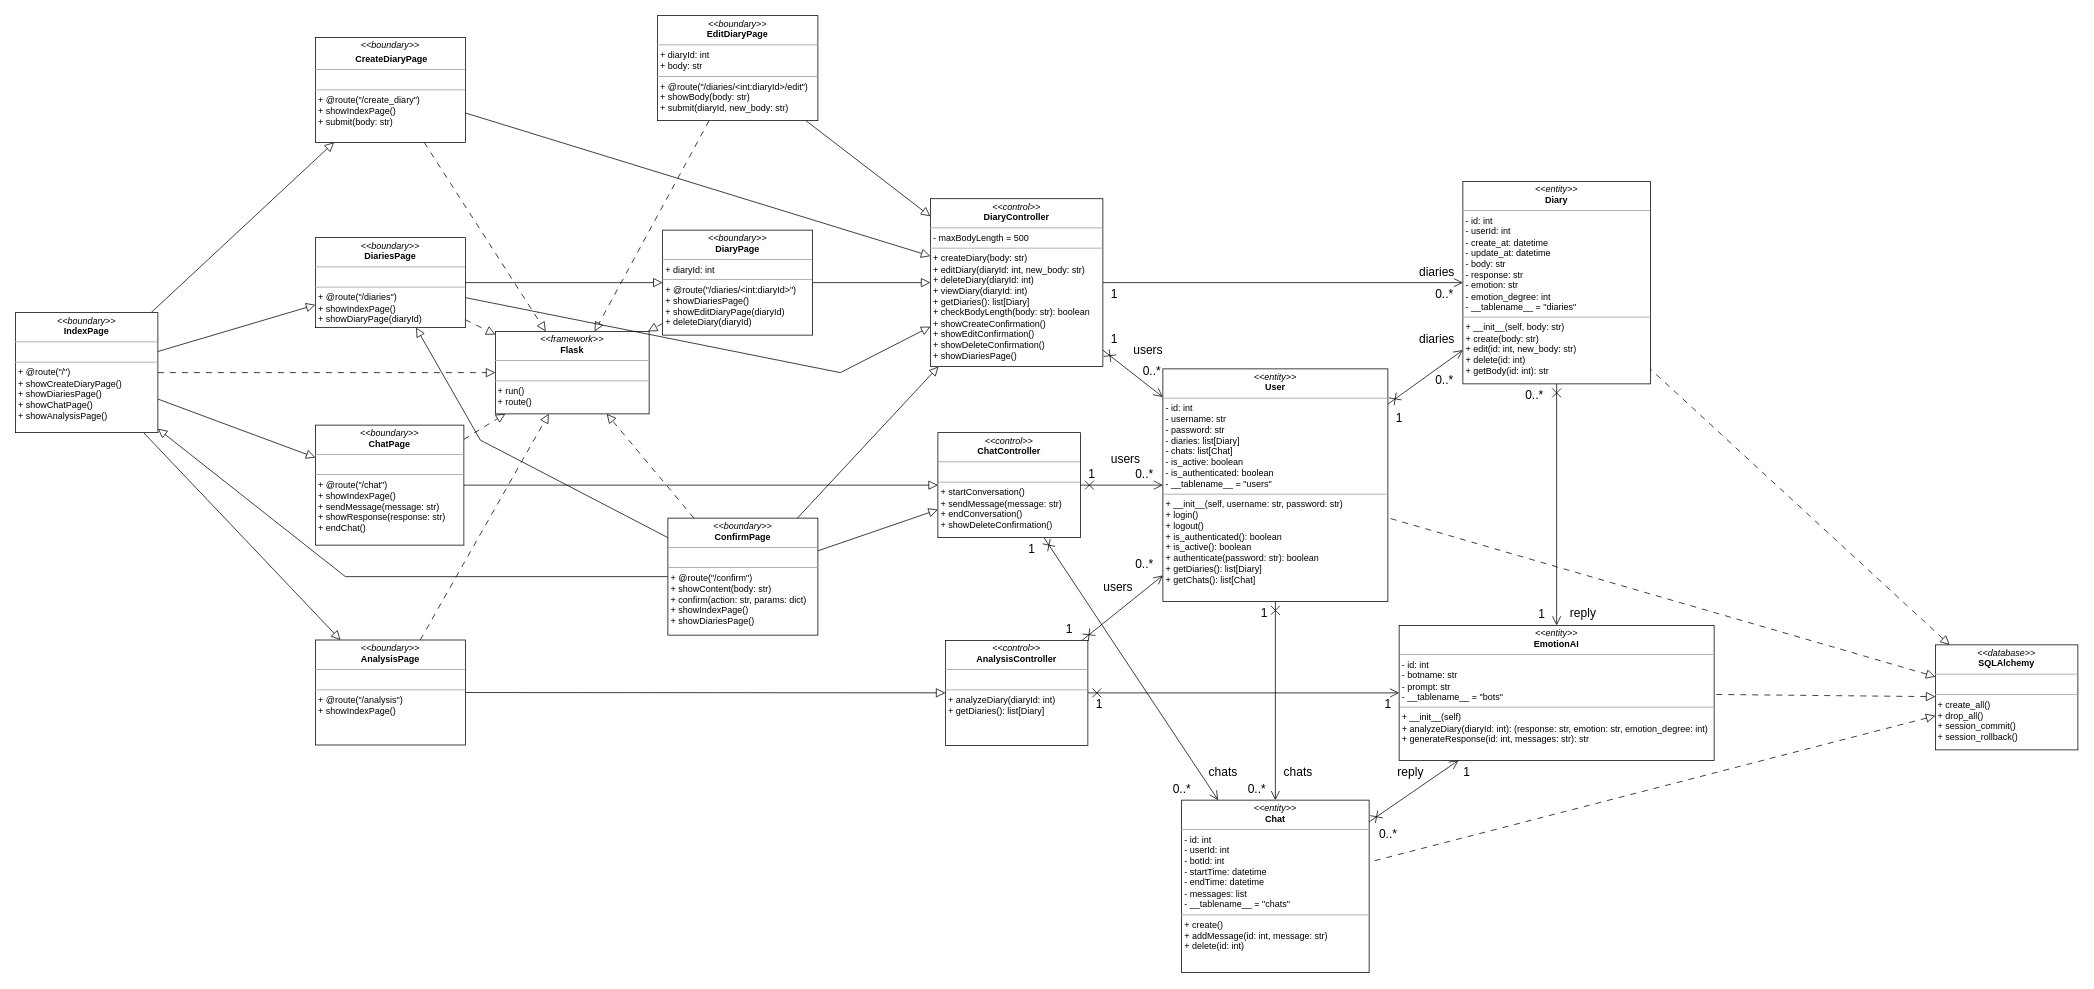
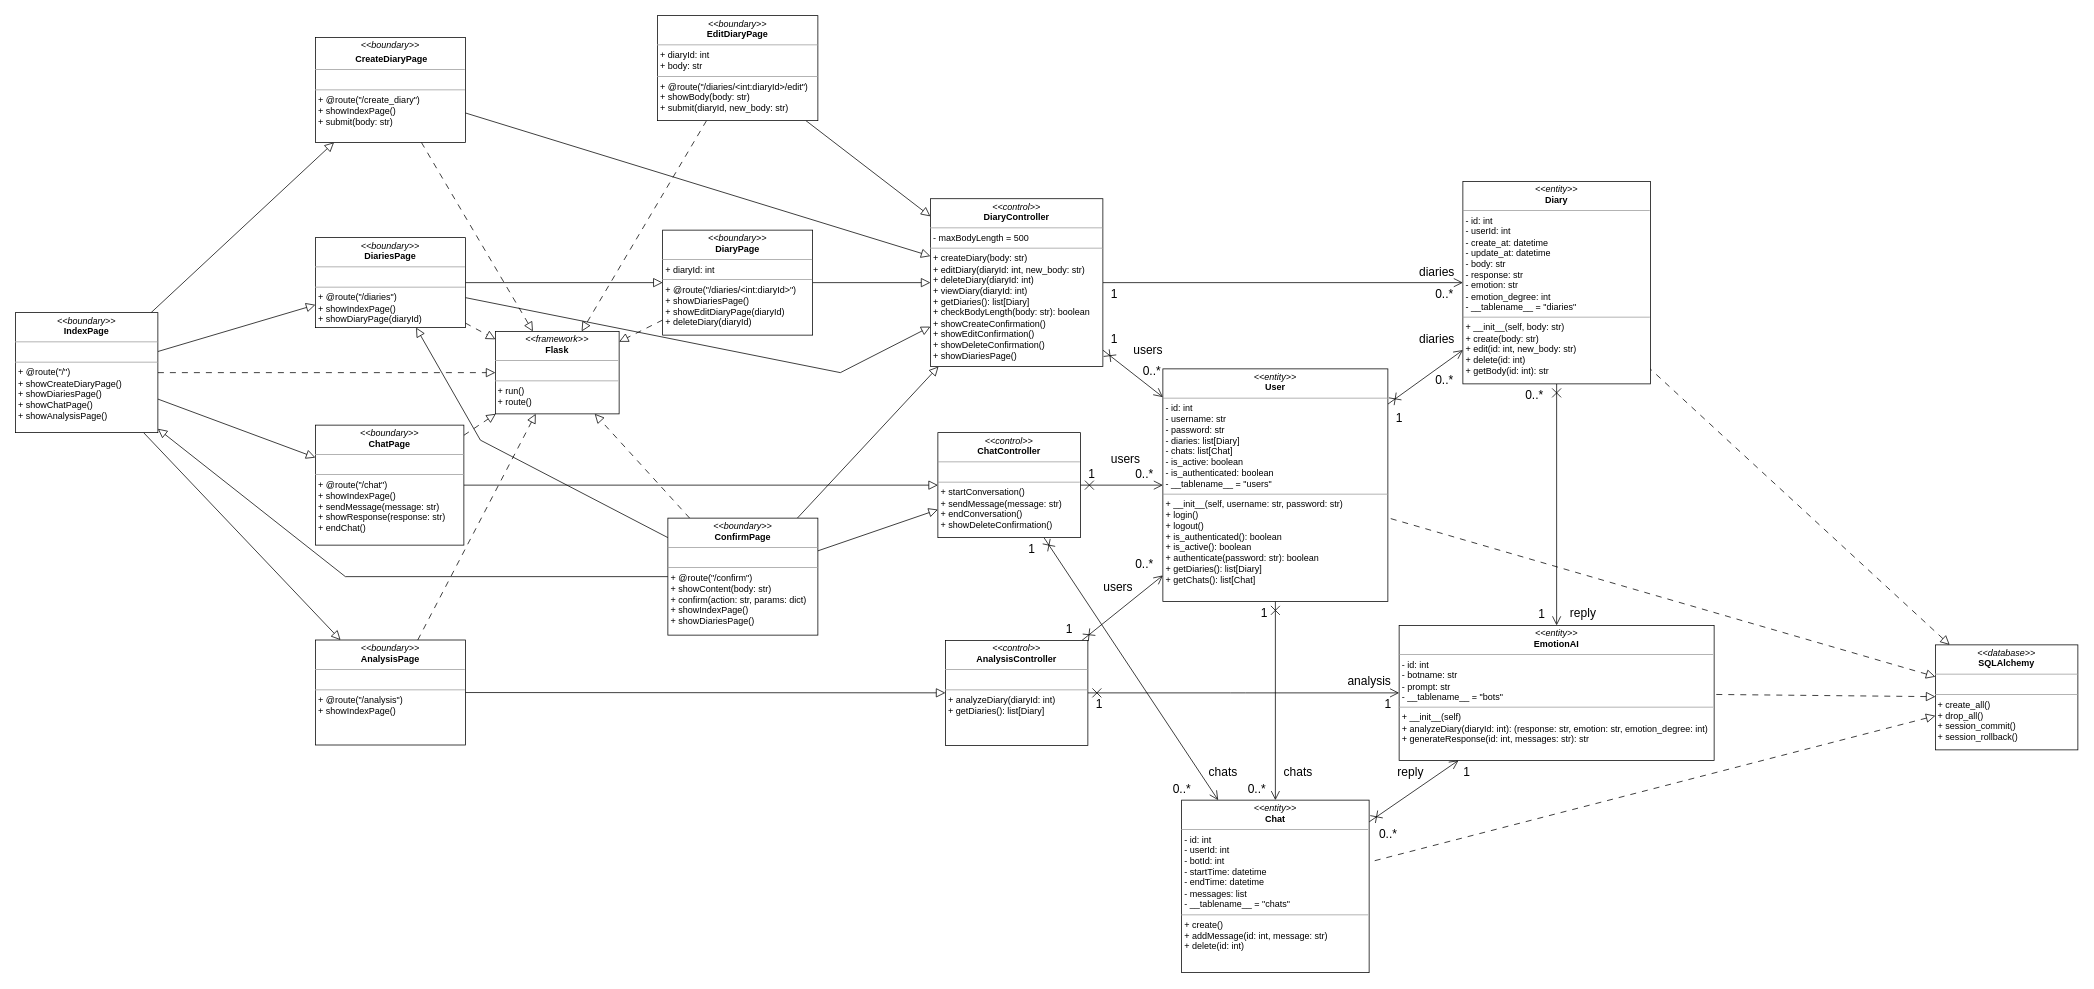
(572, 372) -> (557, 372)
none -> (1369, 681)
